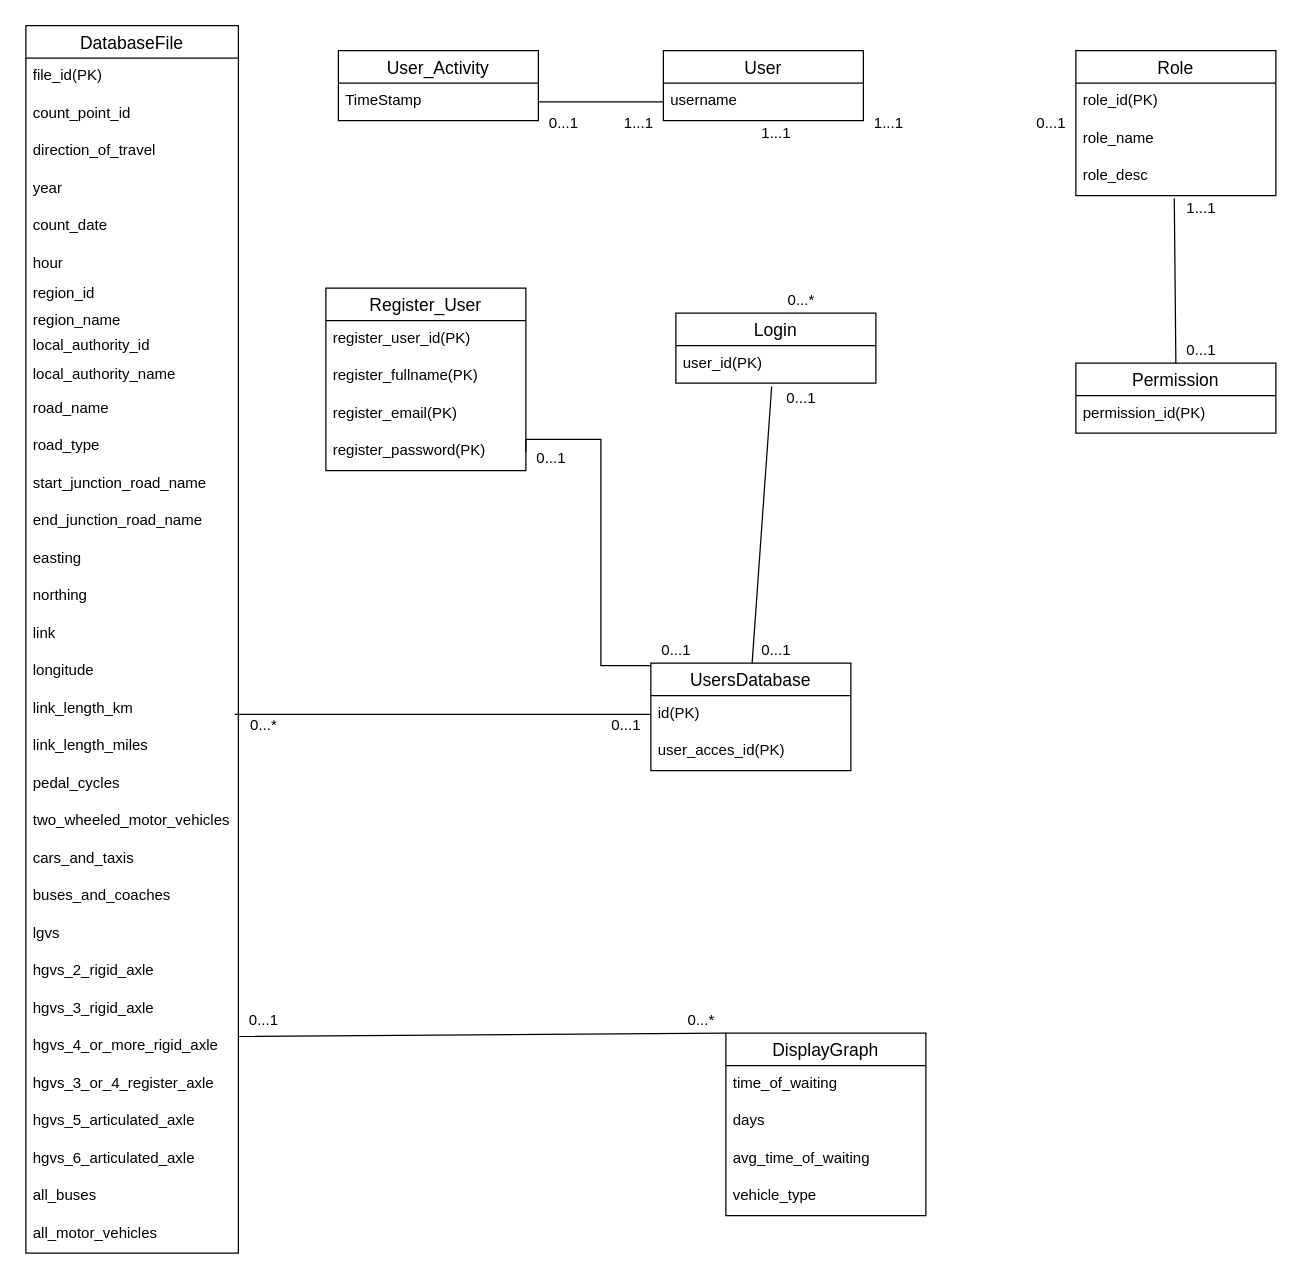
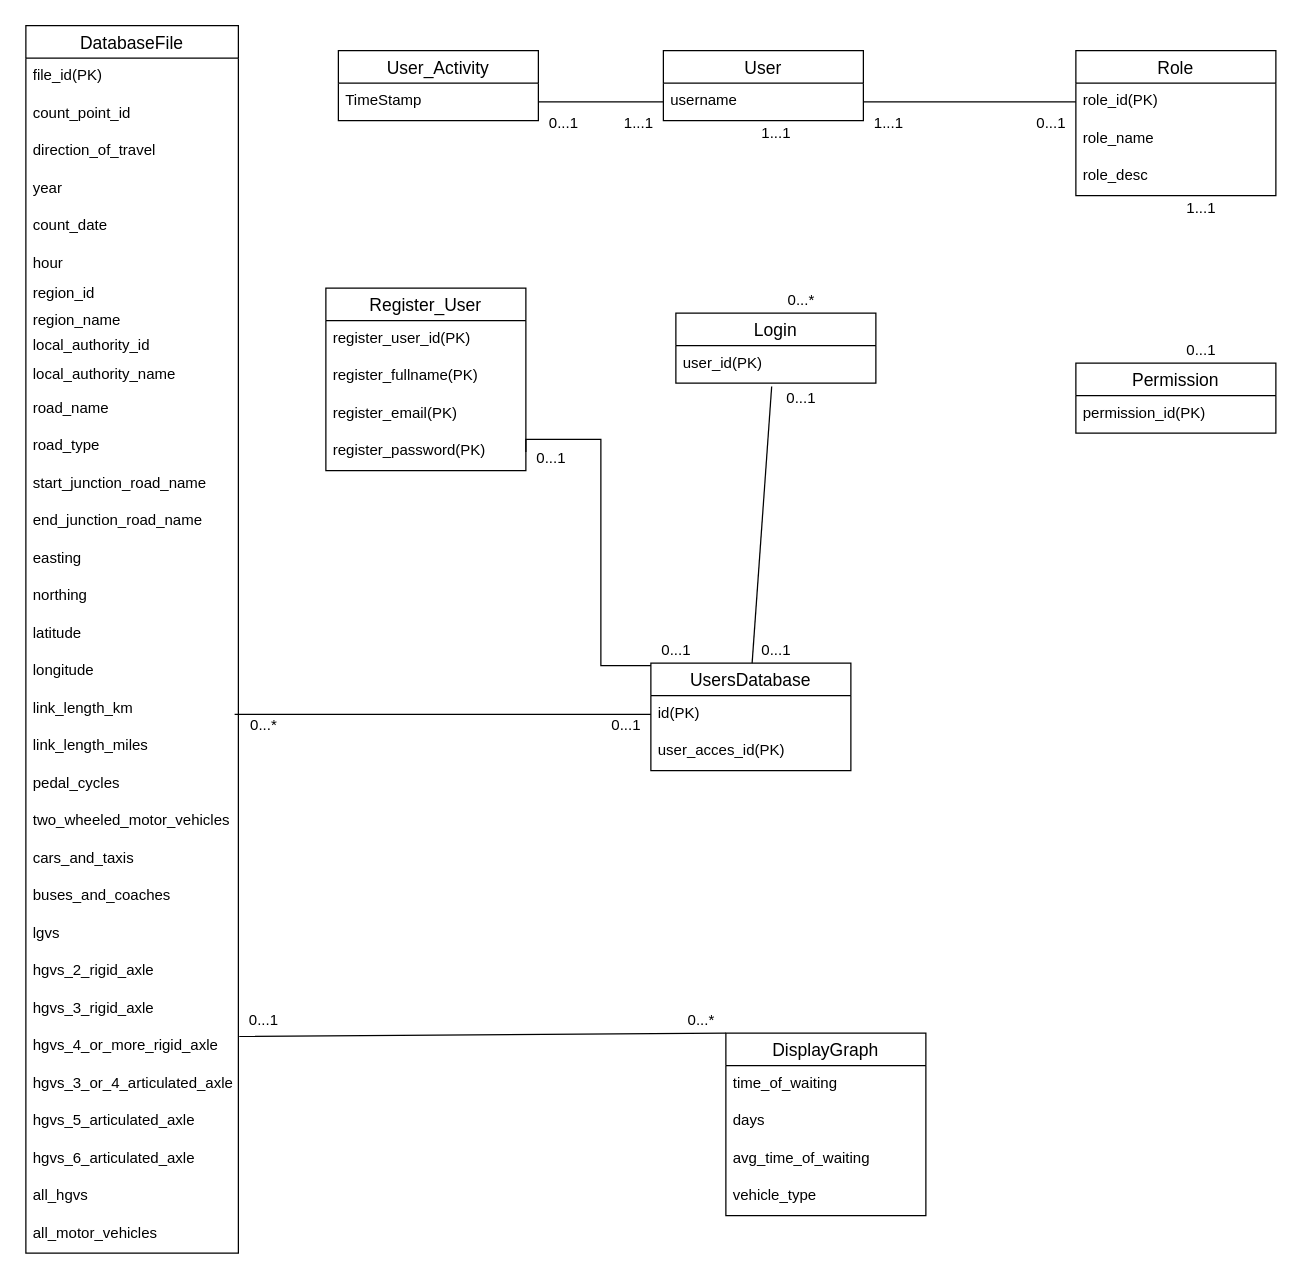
none -> (968, 102)
(1175, 281) -> none
(46, 633) -> (63, 633)
(134, 1083) -> (136, 1092)
(67, 1196) -> (63, 1196)
